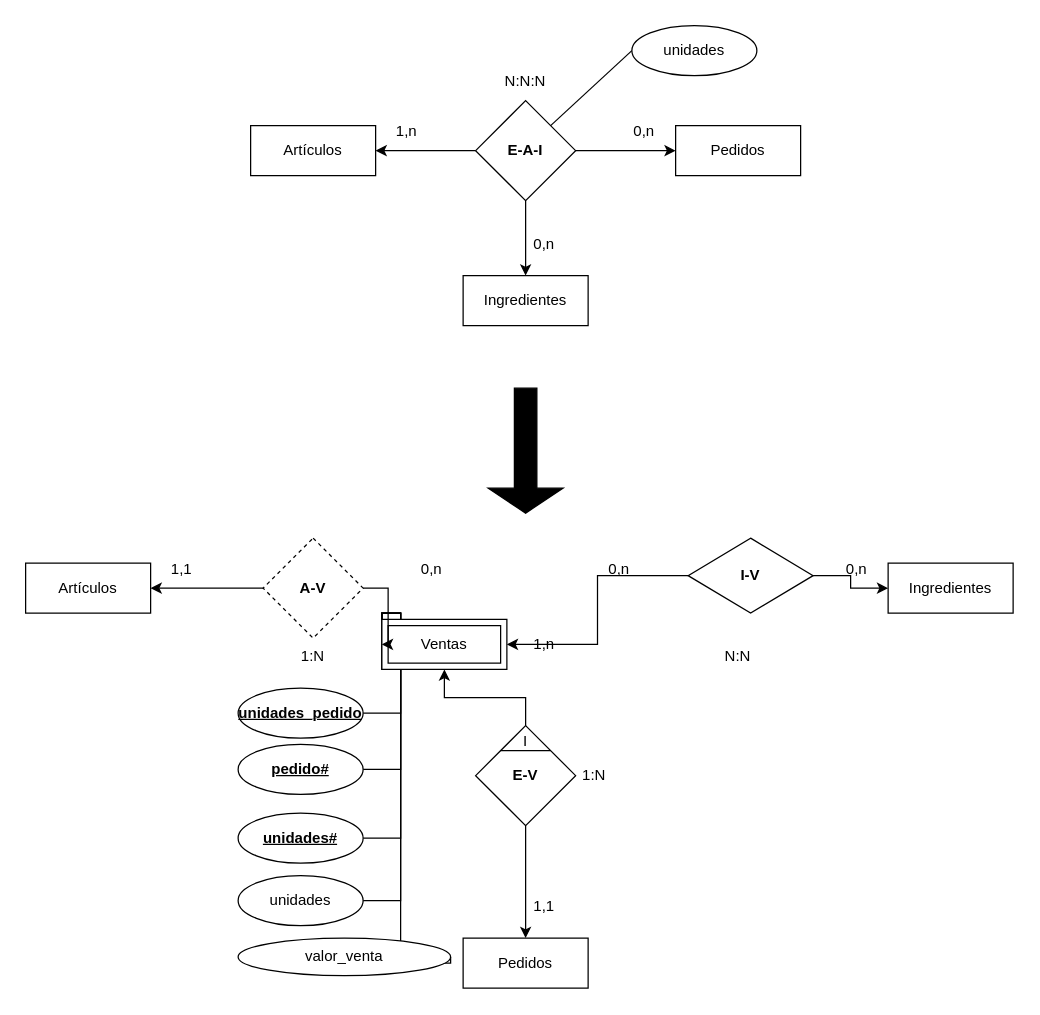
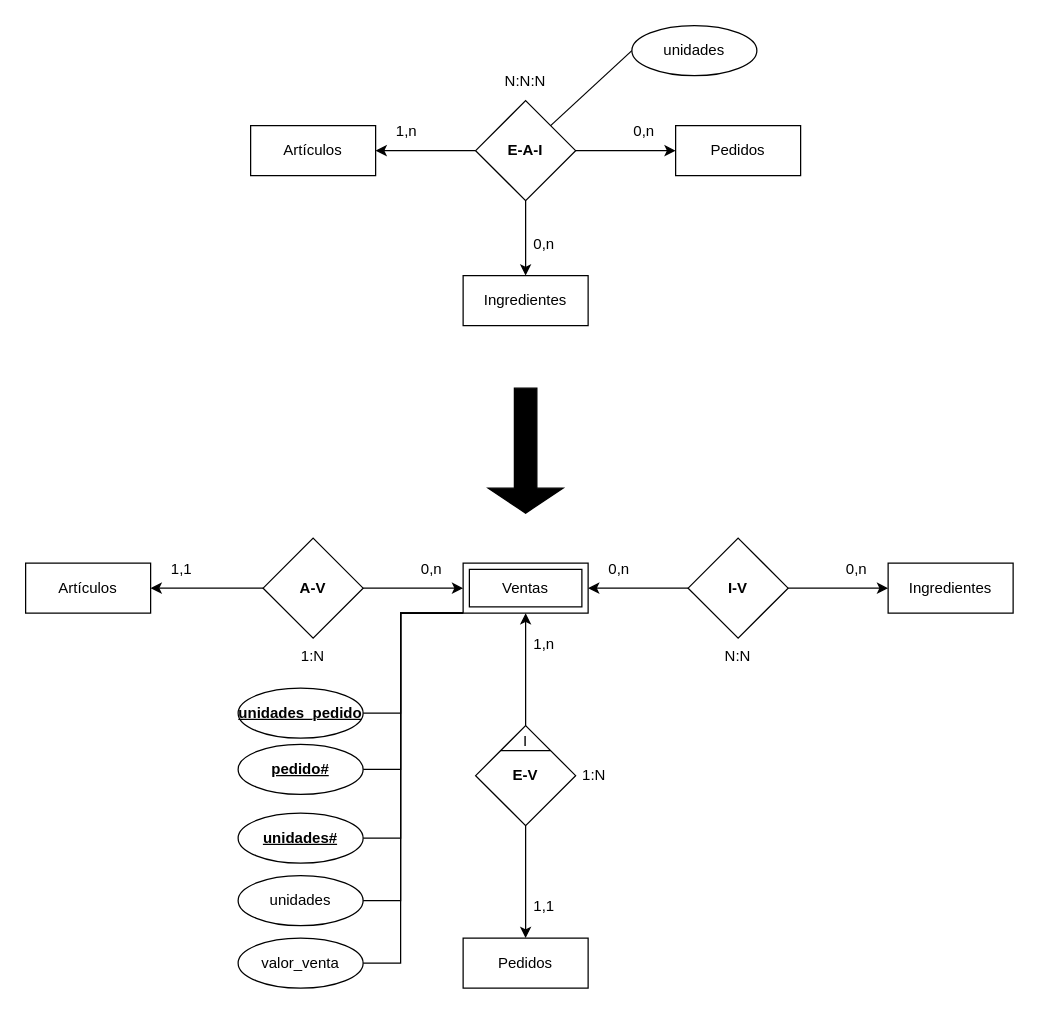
(751, 576) -> (738, 588)
(313, 588) -> (313, 588)
(444, 644) -> (526, 588)
(344, 957) -> (301, 963)
